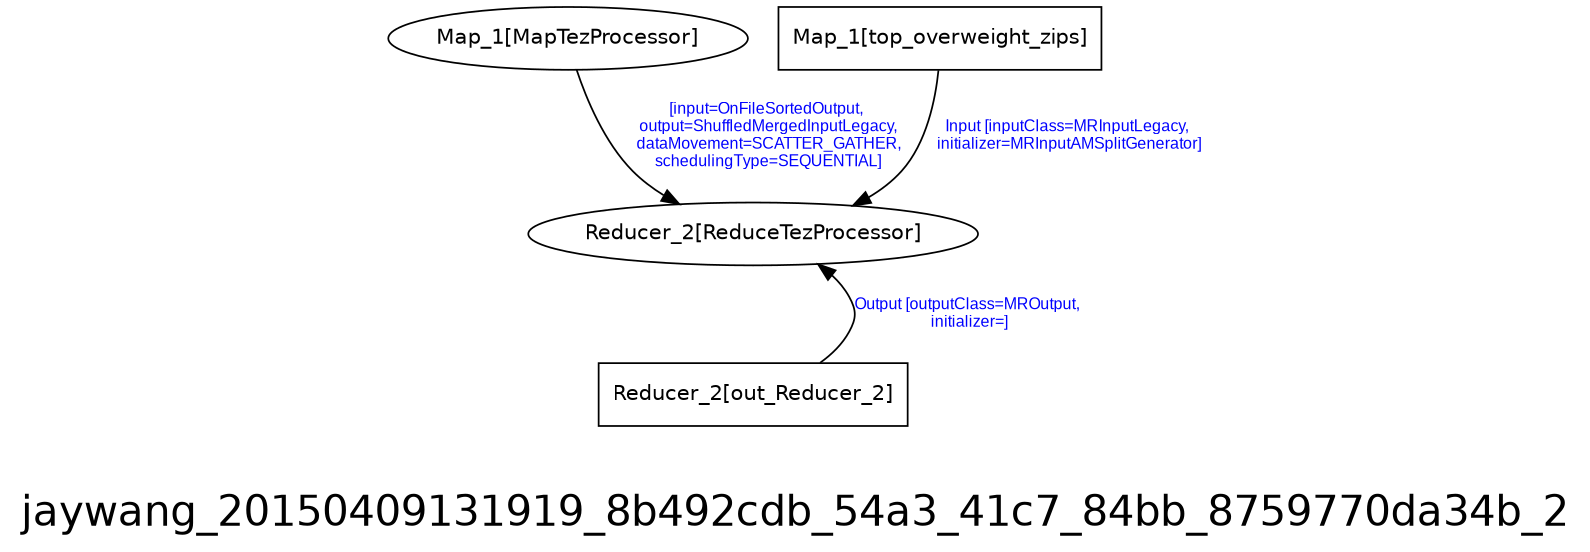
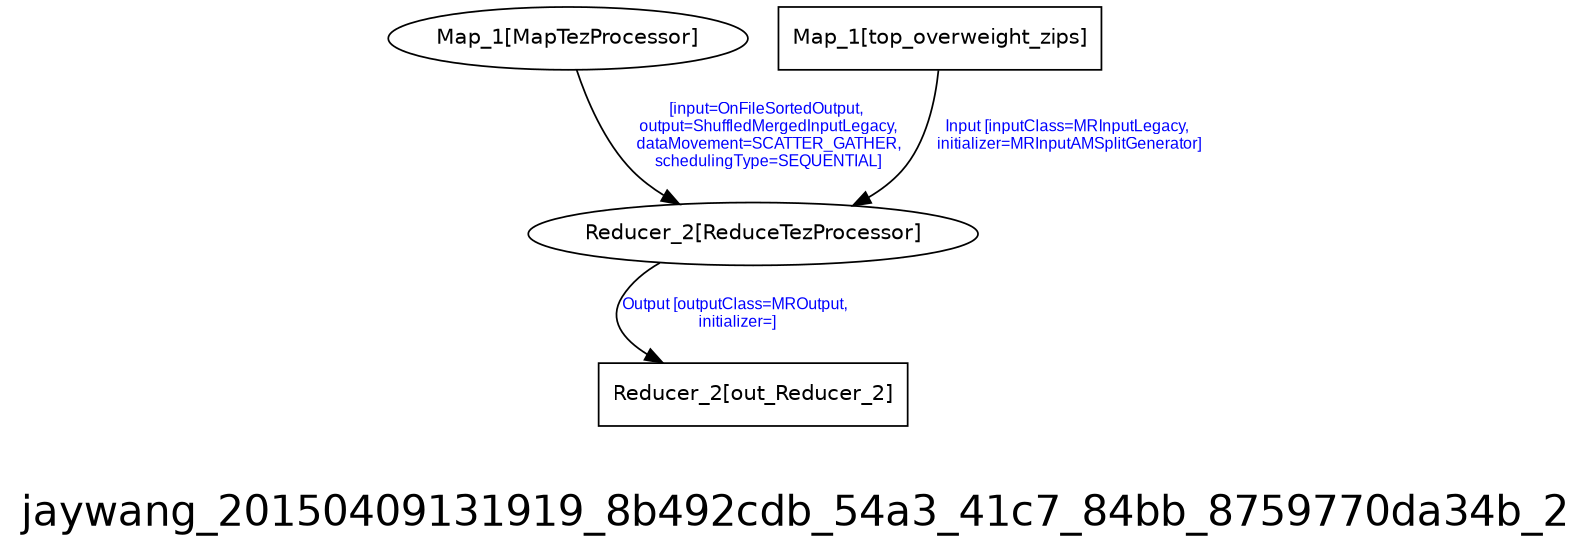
(854, 322) -> (618, 306)
